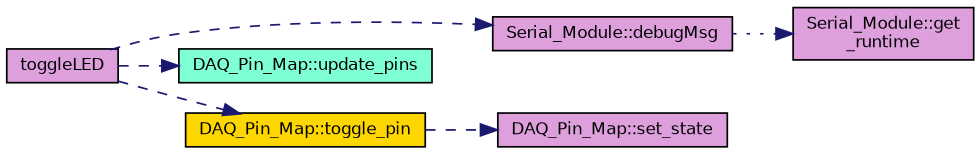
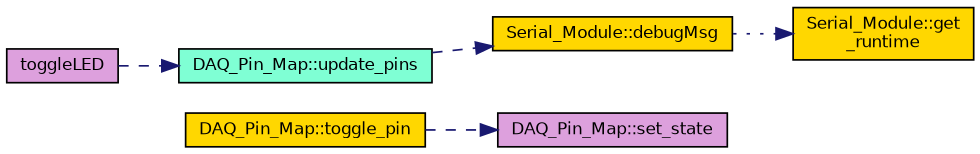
(292, 24) -> (454, 50)
(613, 34) -> (613, 34)
(883, 34) -> (883, 34)
(171, 96) -> none
